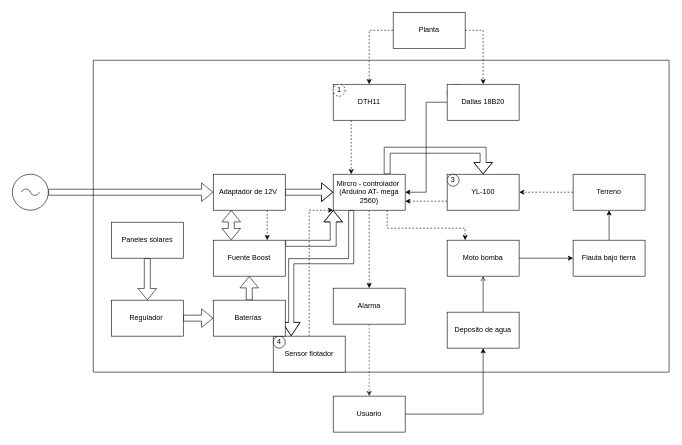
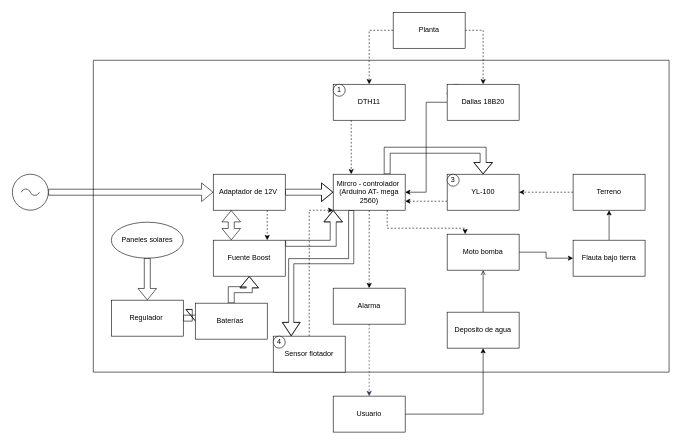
(339, 90) -> (339, 90)
(147, 240) -> (147, 240)
(483, 258) -> (483, 252)
(249, 318) -> (231, 321)
